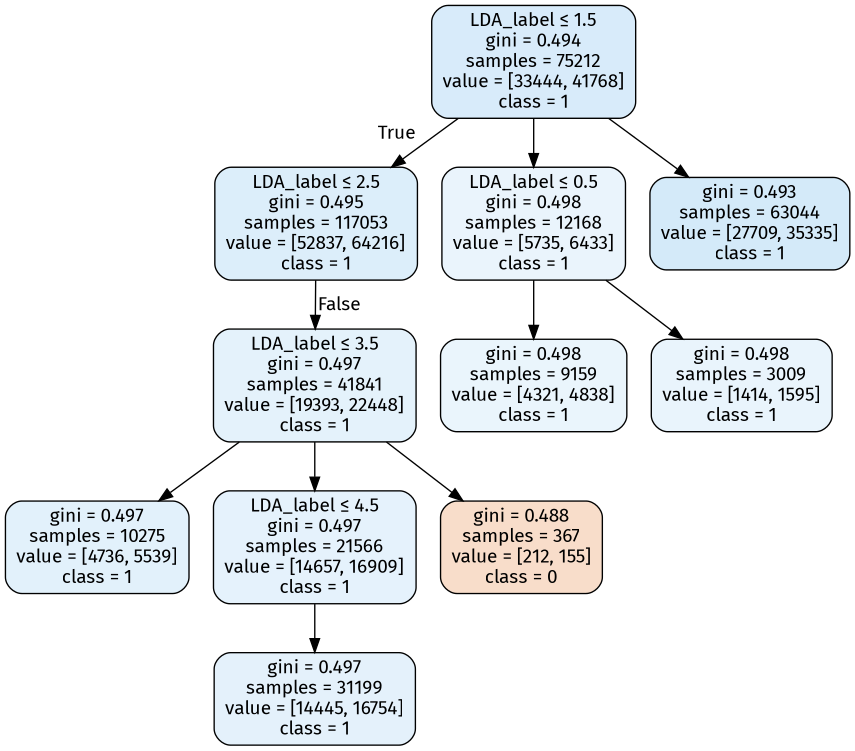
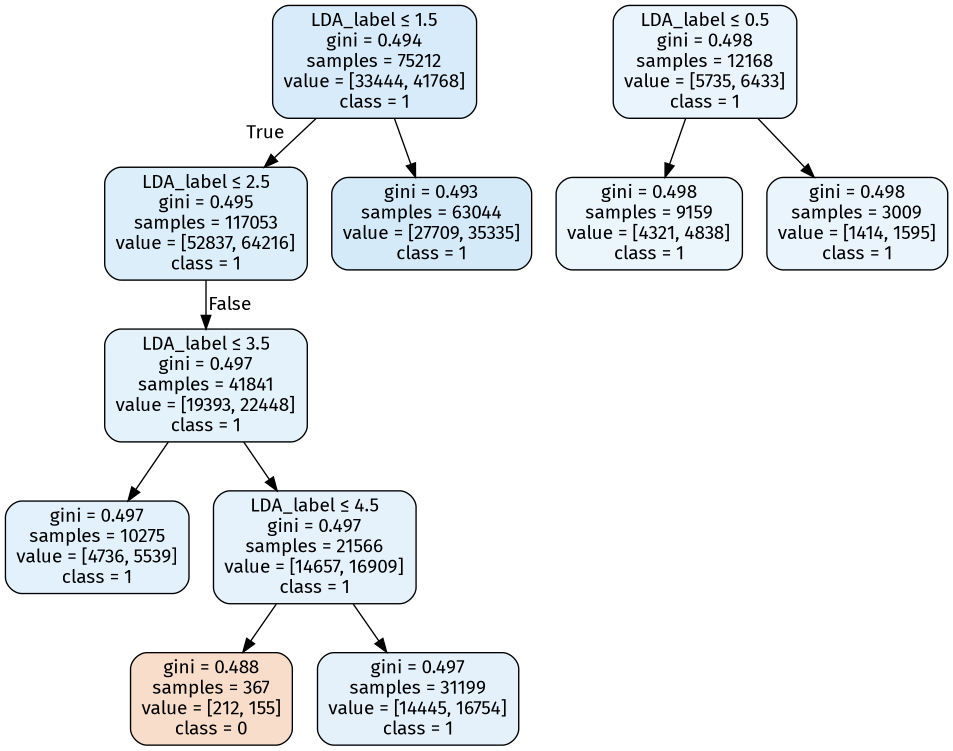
(534, 136) -> none
(419, 467) -> (264, 623)
